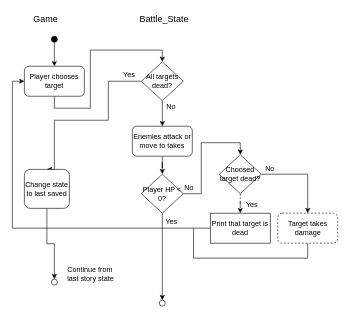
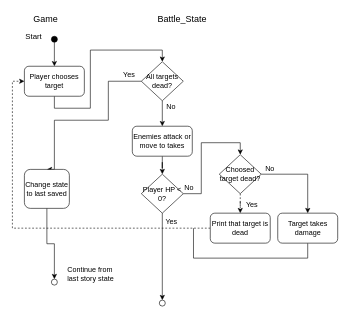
(164, 18) -> (182, 18)
none -> (36, 36)
(33, 228) -> (33, 228)
(240, 228) -> (240, 228)
(308, 228) -> (308, 228)
